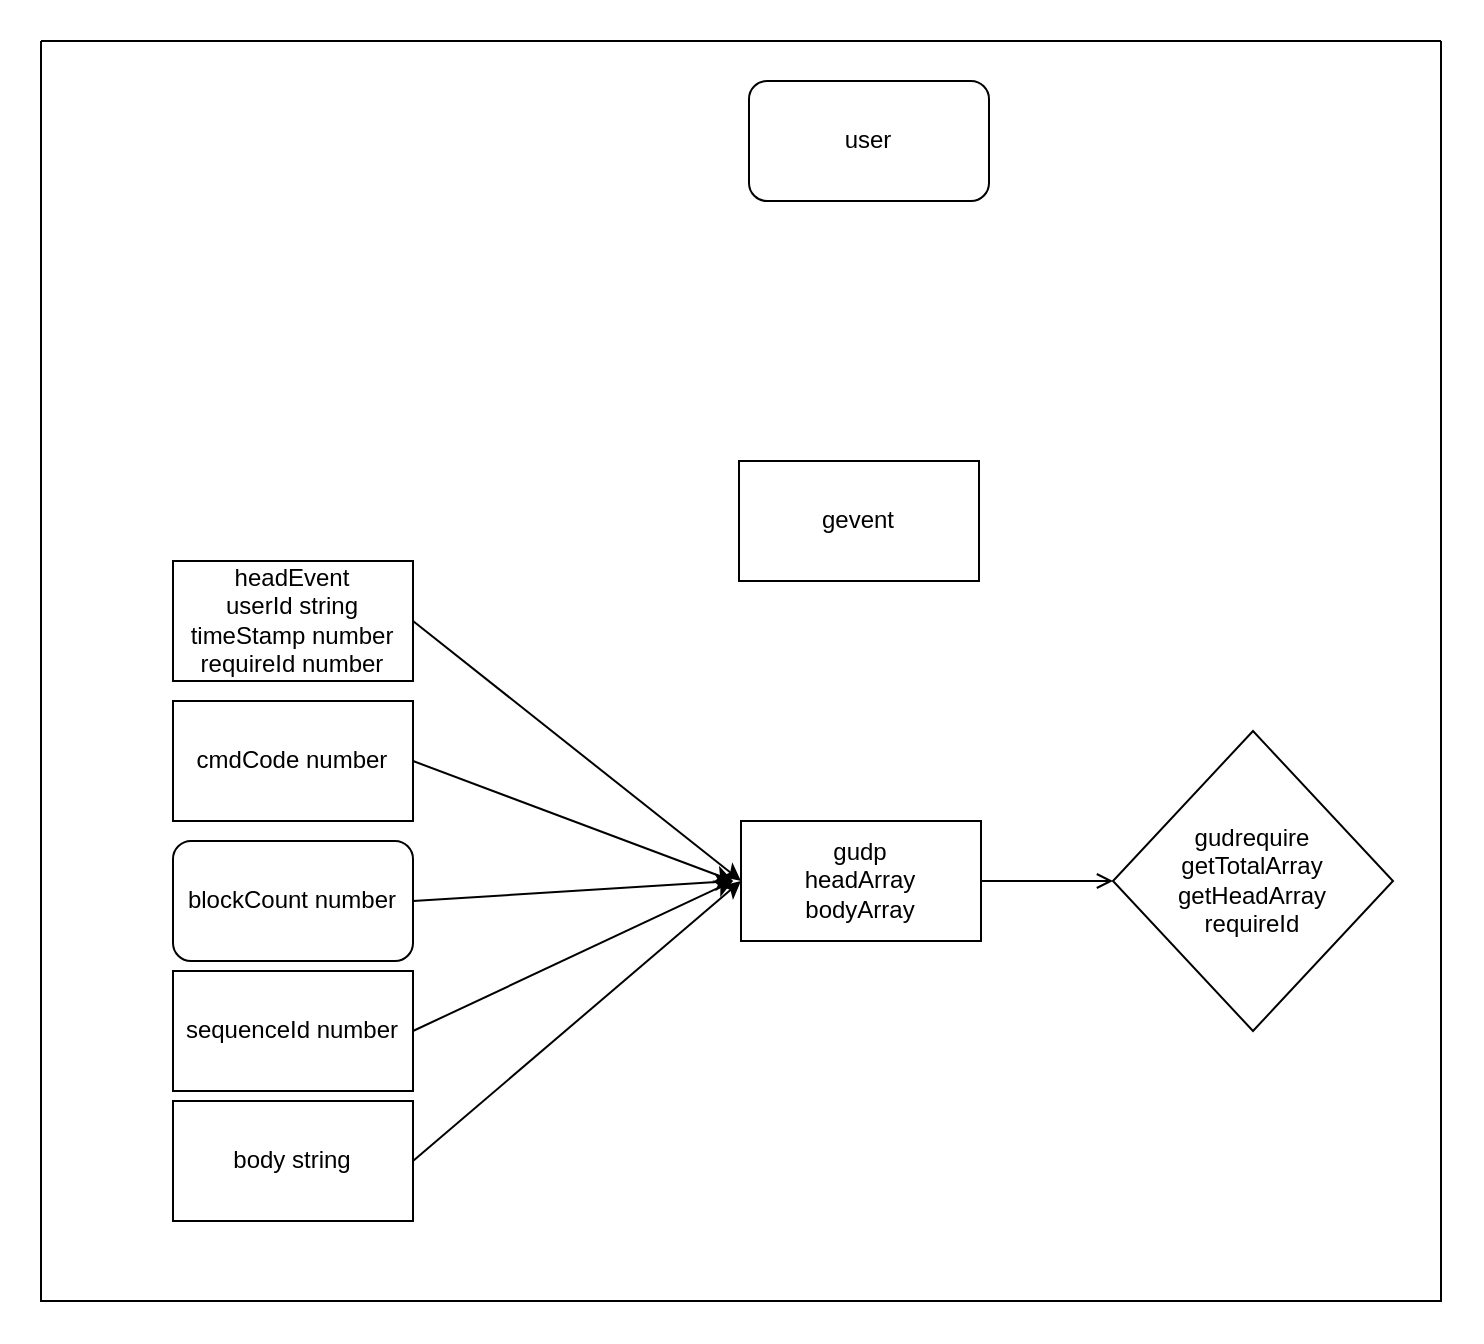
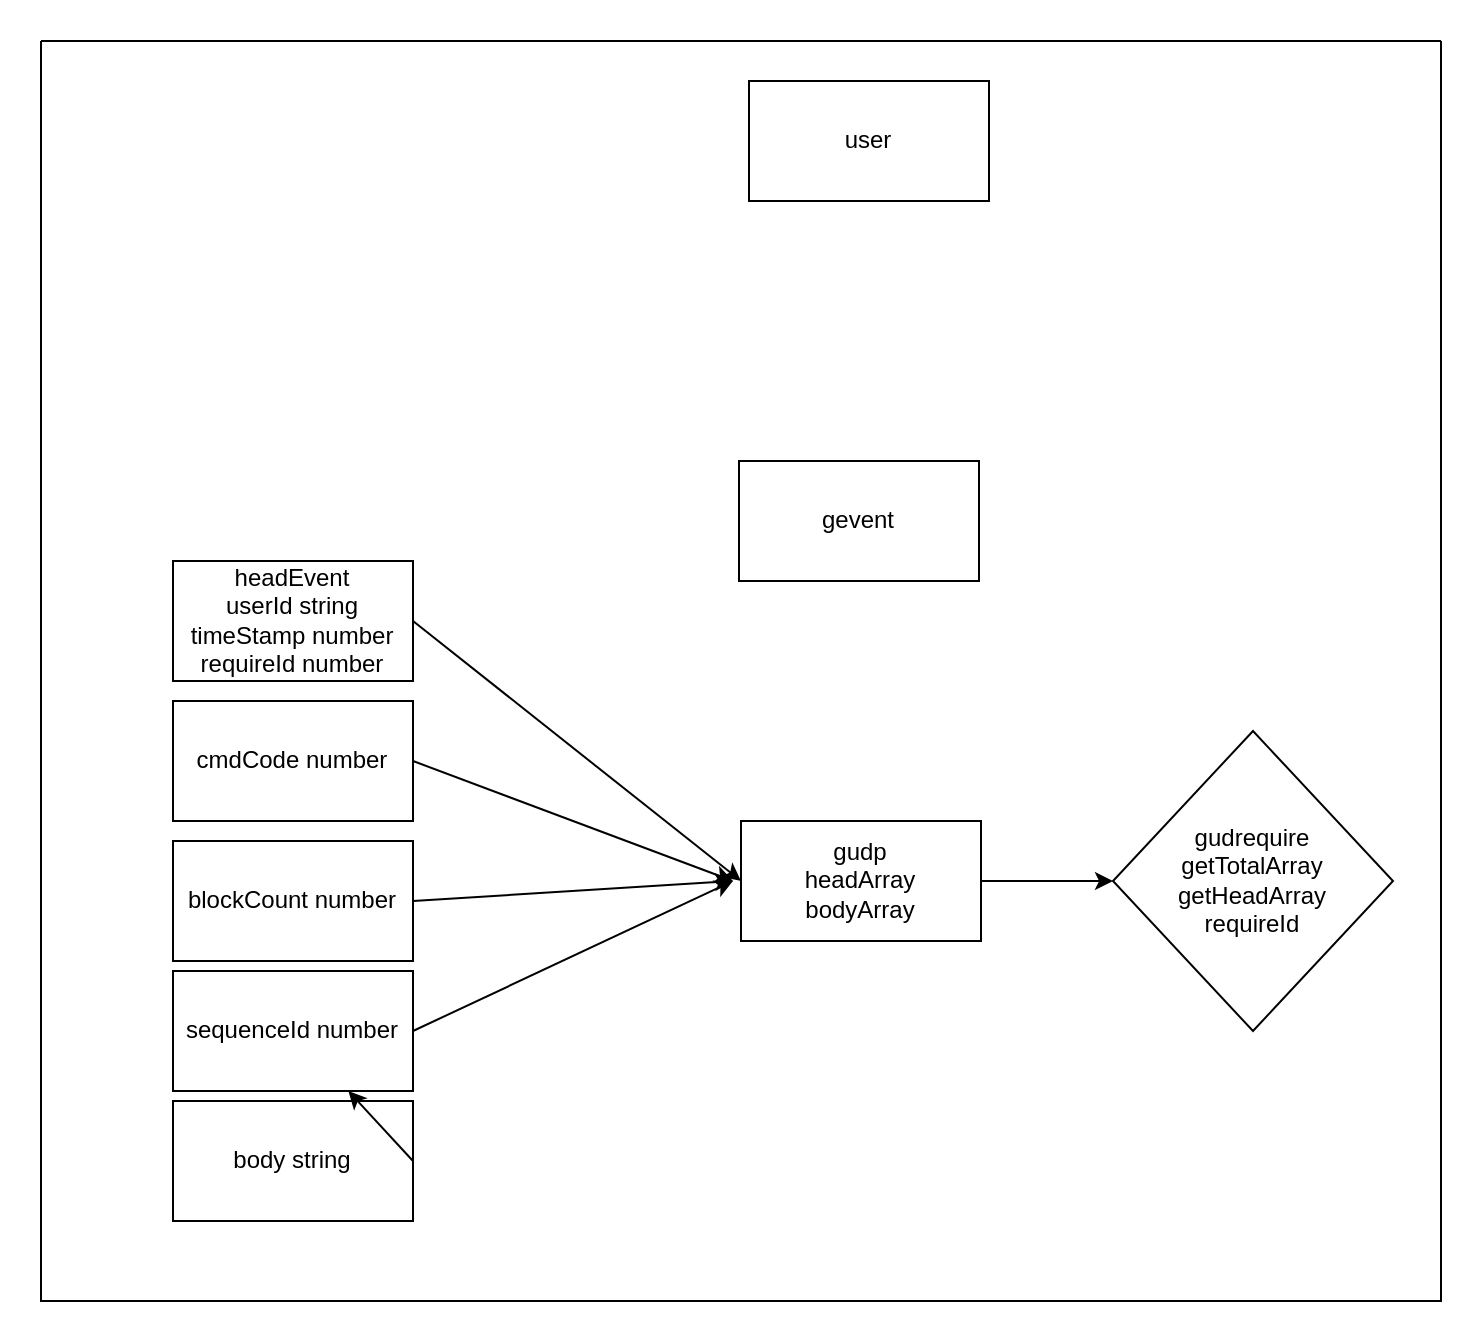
(869, 141) -> (869, 141)
(1100, 881) -> (1098, 881)
(293, 901) -> (293, 901)
(572, 1025) -> (385, 1131)
